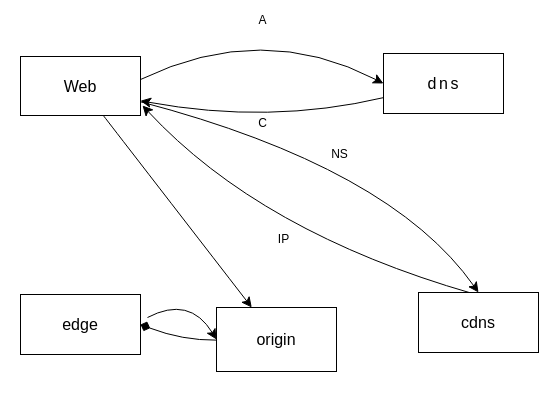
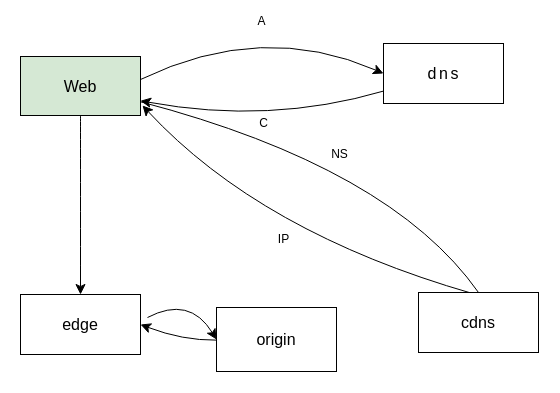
(444, 84) -> (444, 74)
(81, 86) -> (81, 86)
(176, 209) -> (81, 202)
(473, 284) -> (474, 287)
(150, 328) -> (149, 328)
